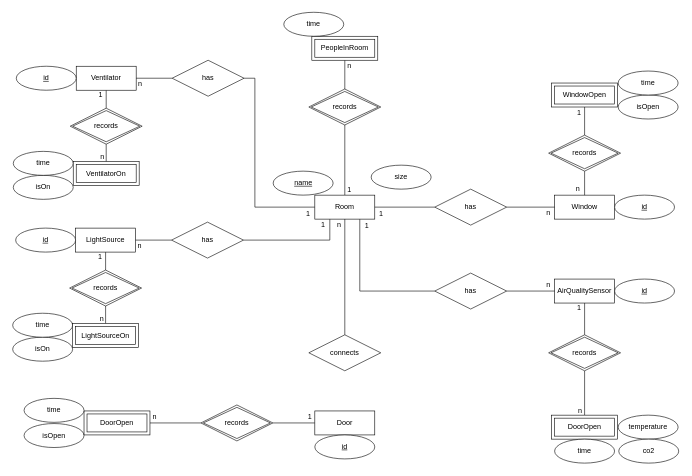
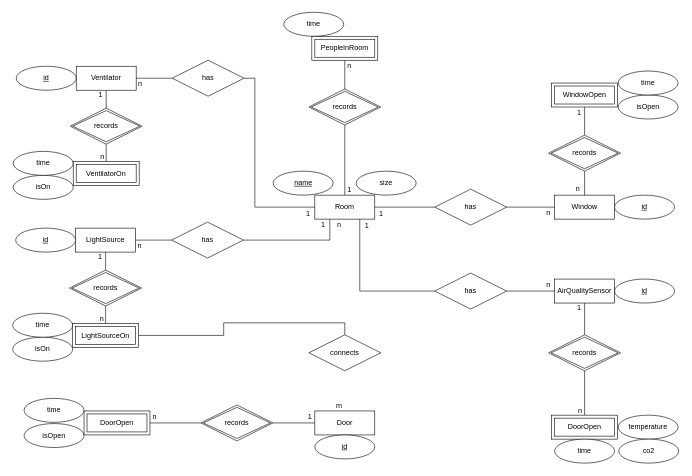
(401, 177) -> (386, 183)
(345, 272) -> (237, 323)
none -> (339, 406)
